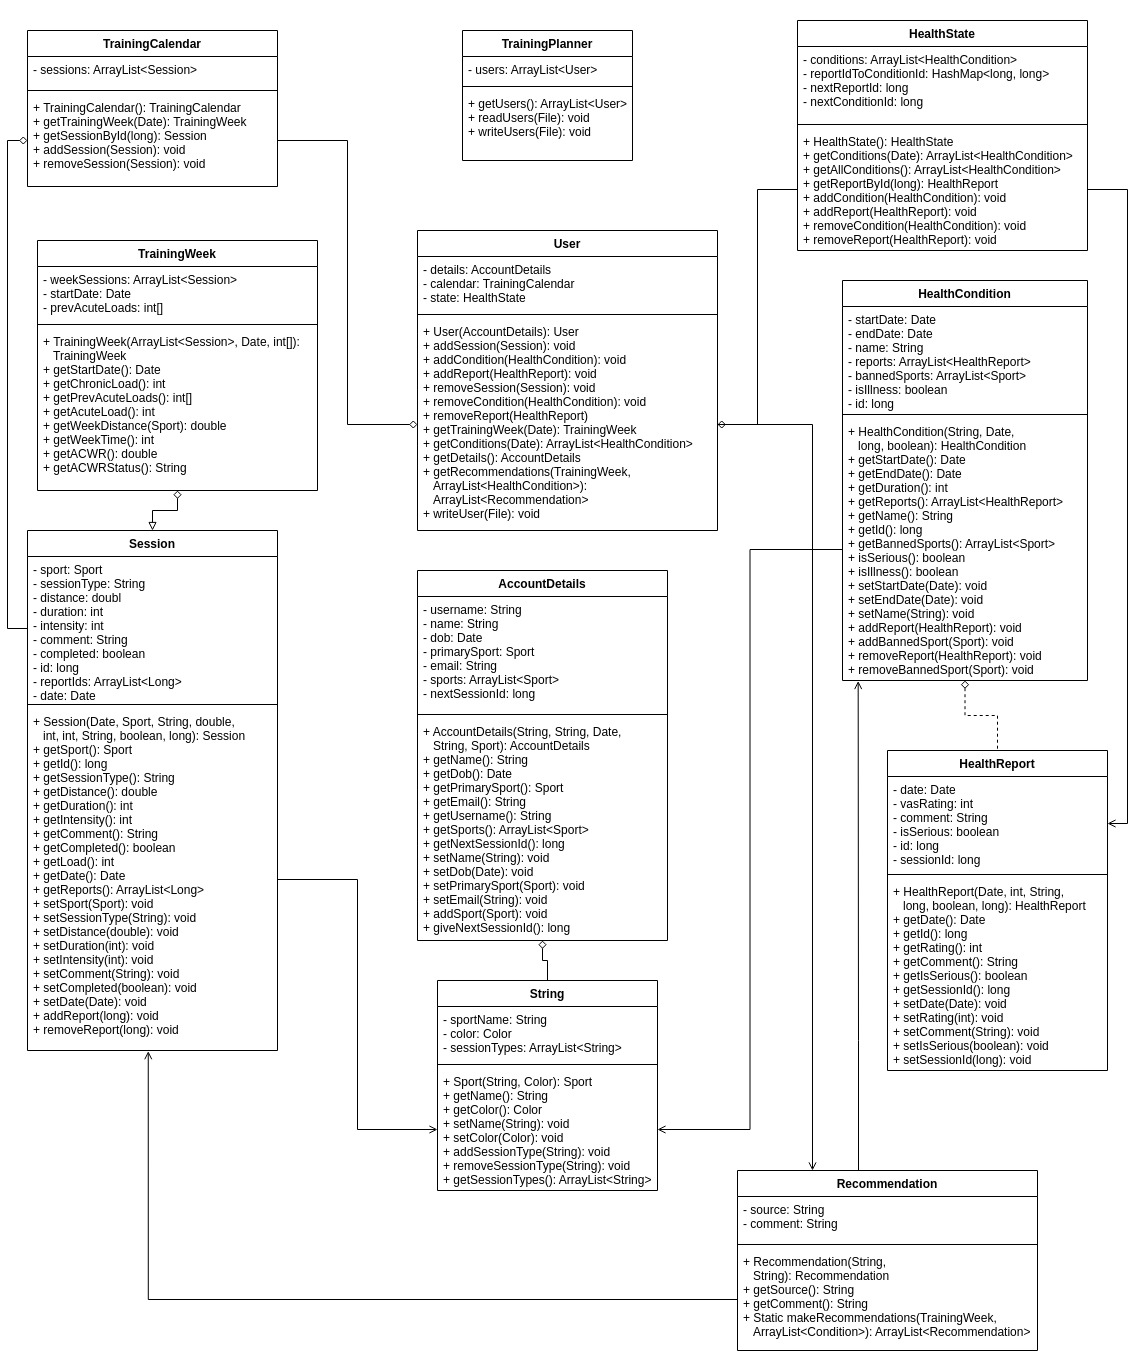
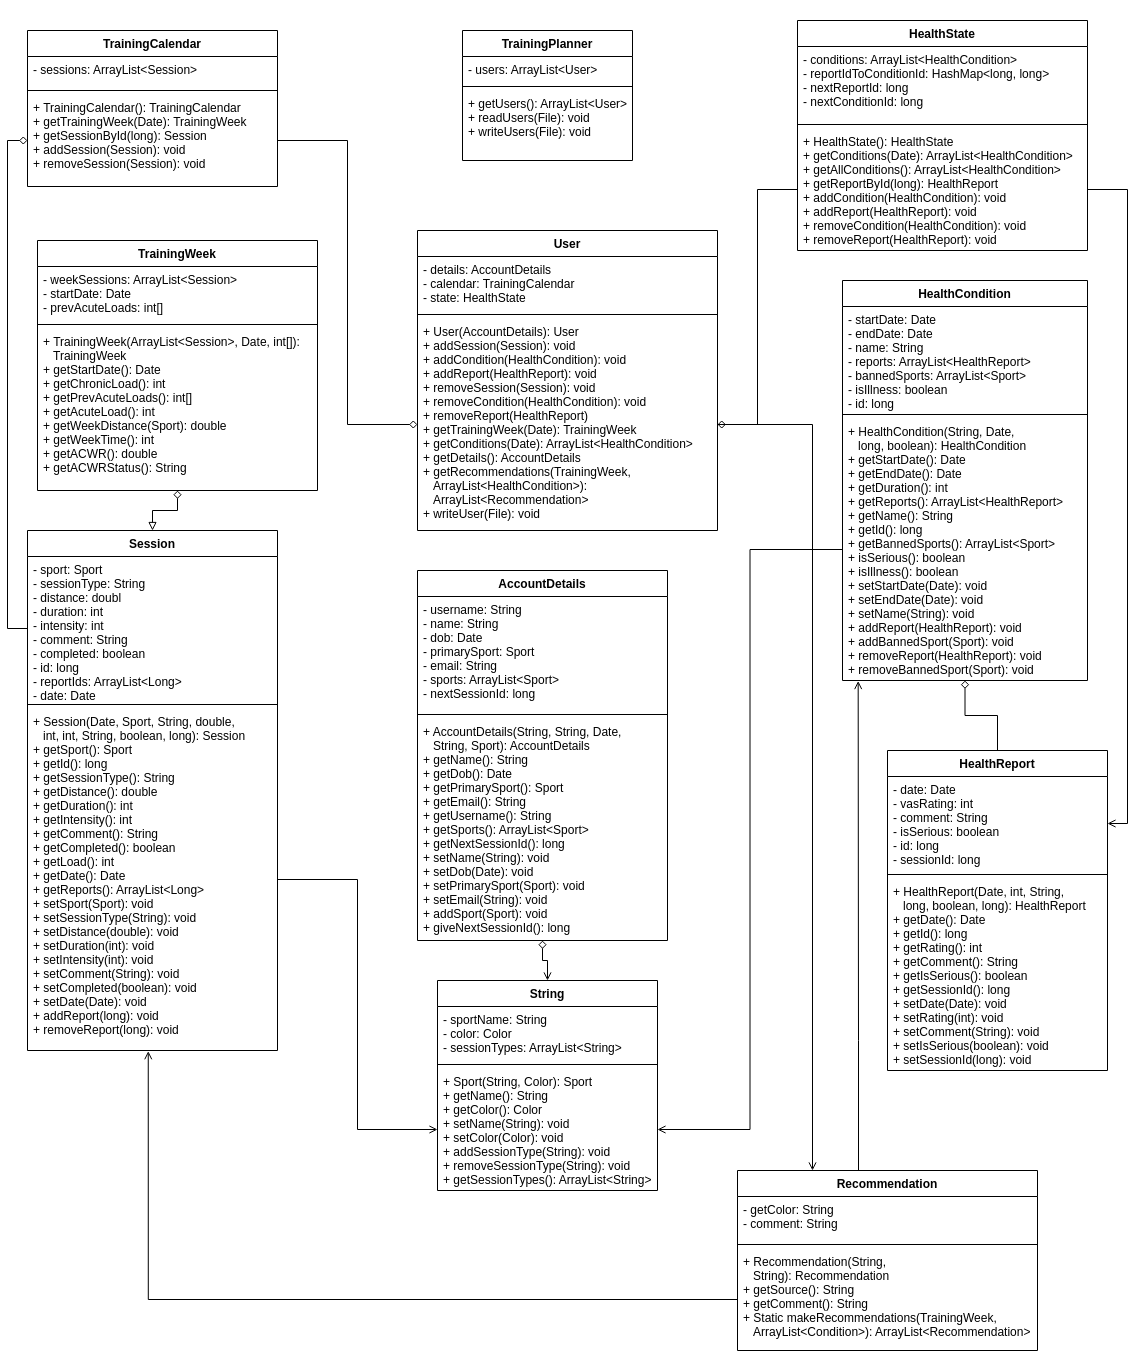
(986, 716) -> (986, 716)
(548, 975) -> (548, 974)
(791, 1210) -> (796, 1210)
